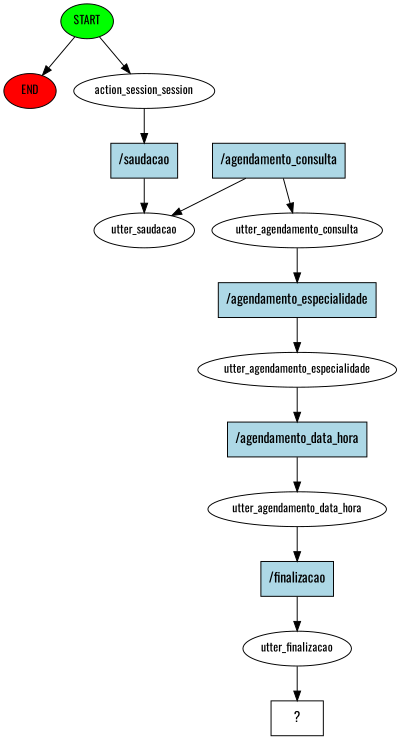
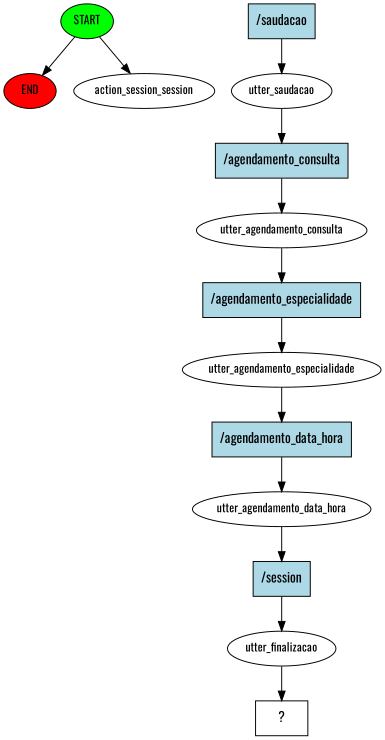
(144, 121) -> none
(213, 195) -> (282, 121)
(297, 579) -> (282, 579)
